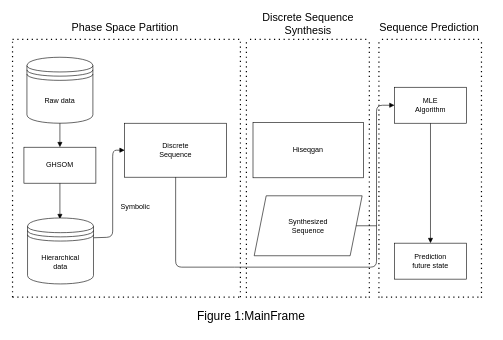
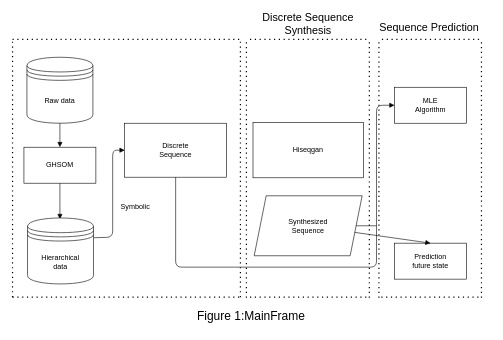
(125, 27) -> none
(431, 181) -> (391, 238)
